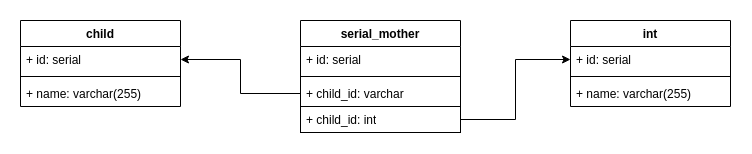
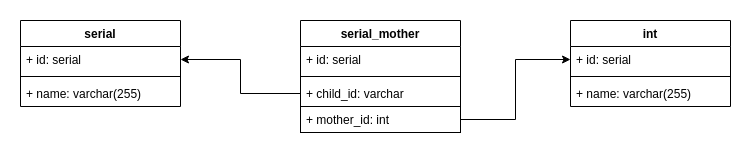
(101, 35) -> (101, 35)
(348, 121) -> (354, 121)
